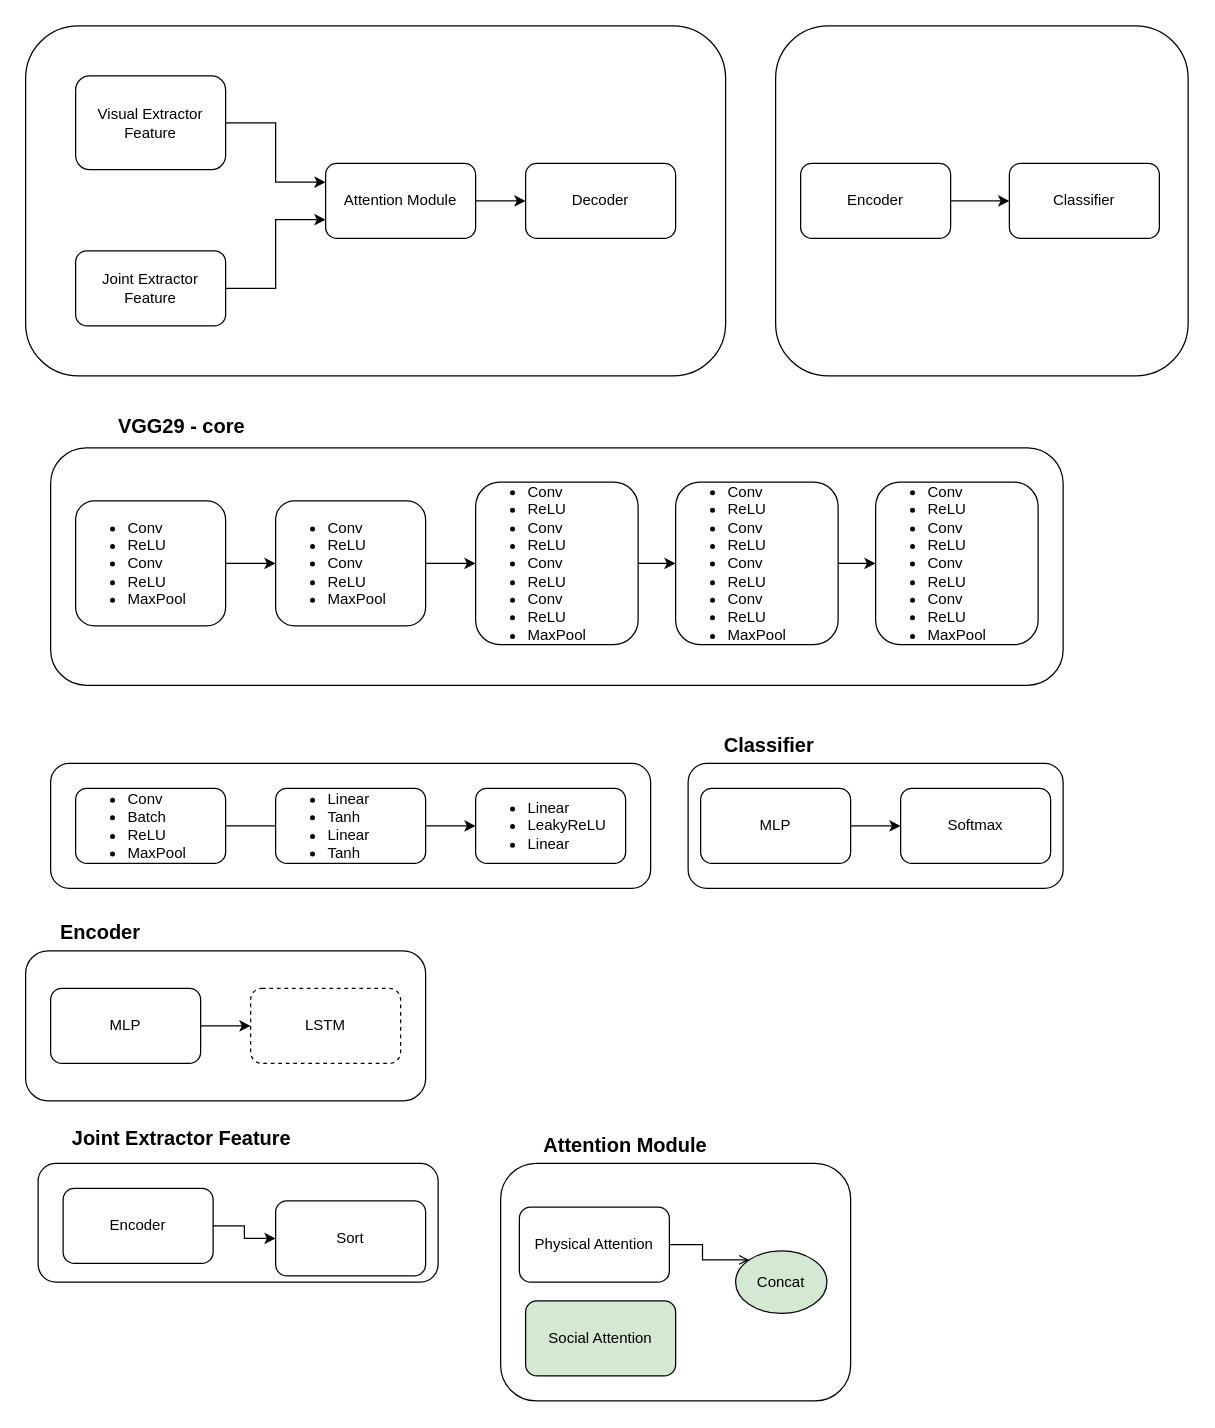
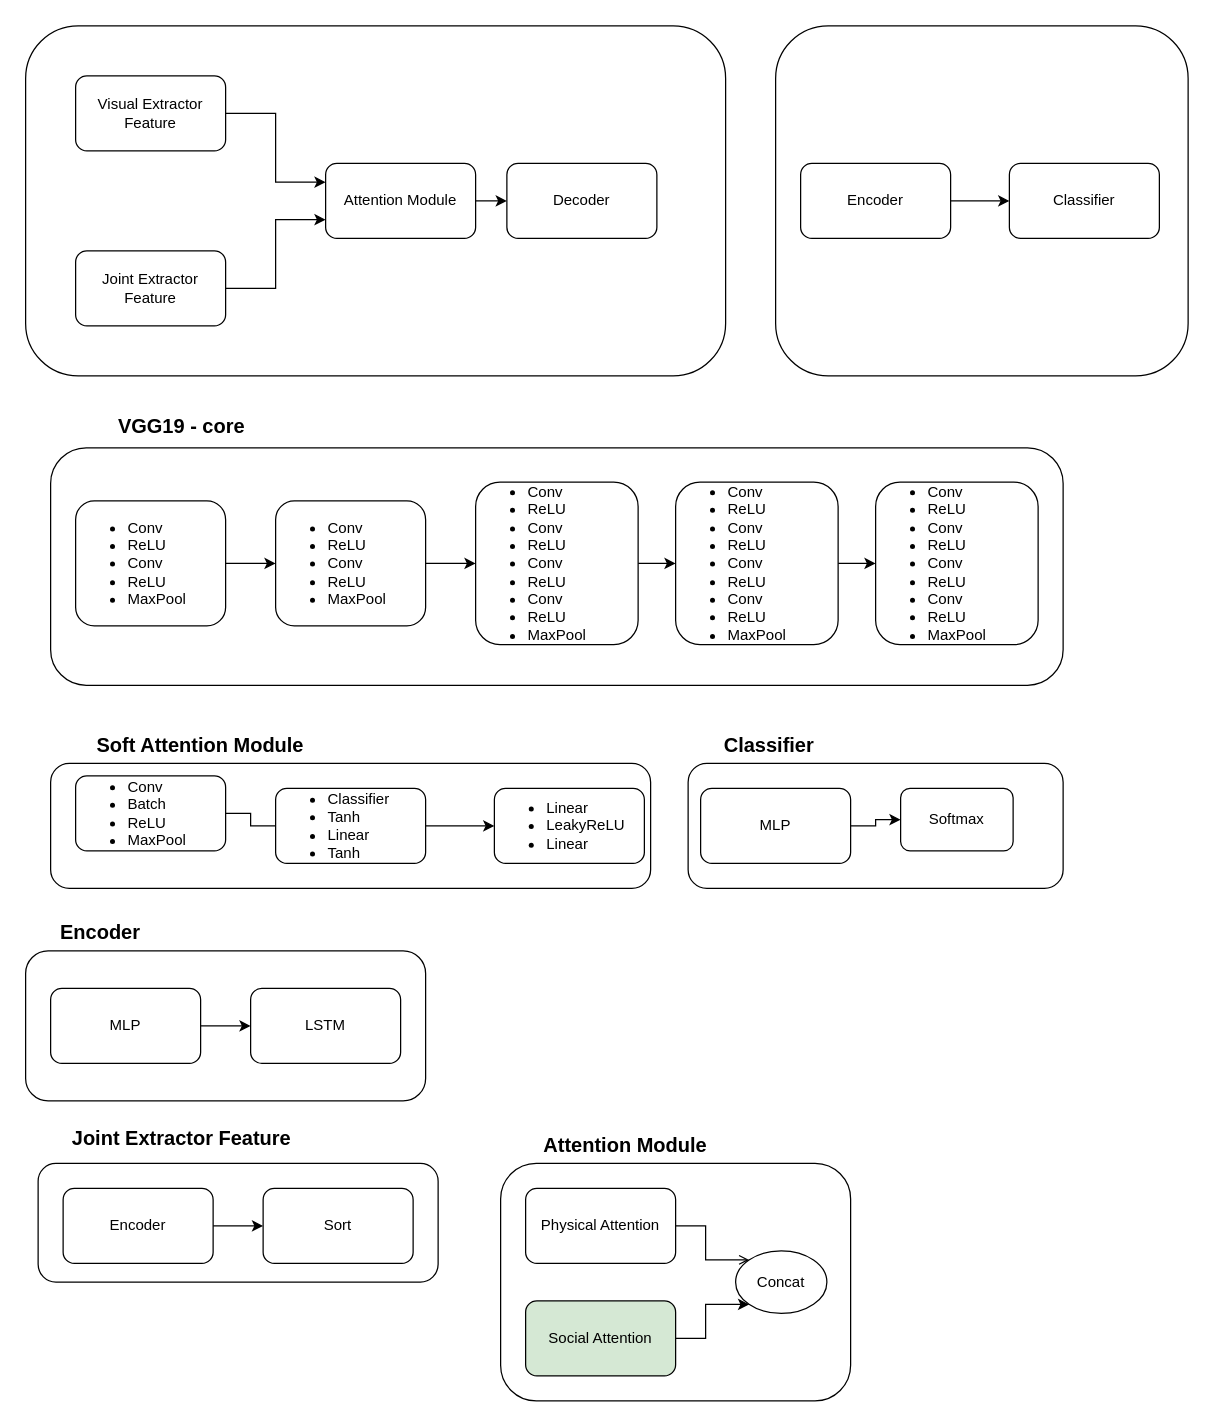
(151, 123) -> (151, 113)
(601, 201) -> (582, 201)
(182, 426) -> (182, 426)
none -> (201, 744)
(151, 826) -> (151, 813)
(301, 826) -> (314, 826)
(551, 826) -> (569, 826)
(976, 826) -> (957, 819)
(326, 1026) -> (326, 1026)
(351, 1238) -> (338, 1226)
(594, 1244) -> (601, 1226)
(781, 1282) -> (781, 1282)
none -> (706, 1319)
